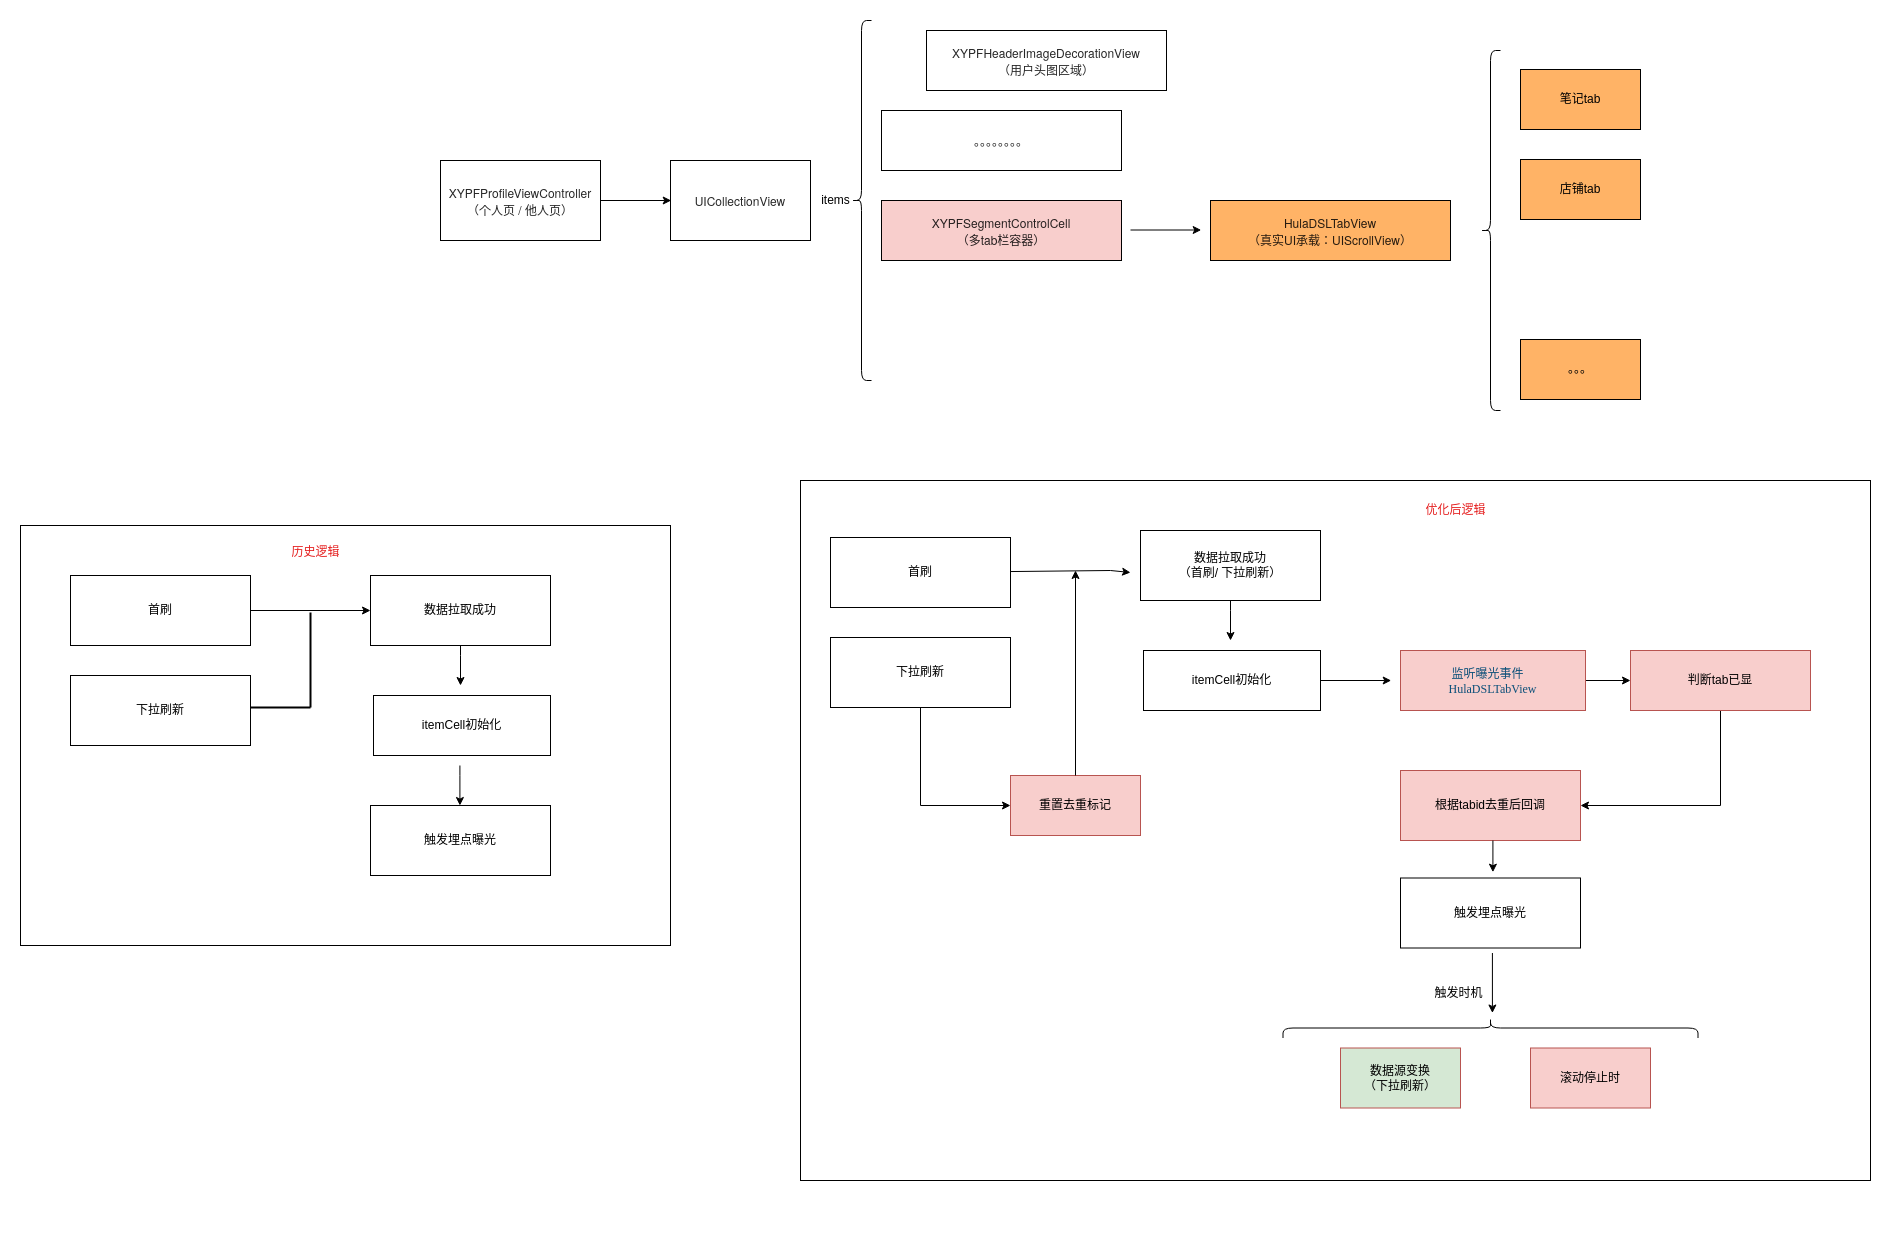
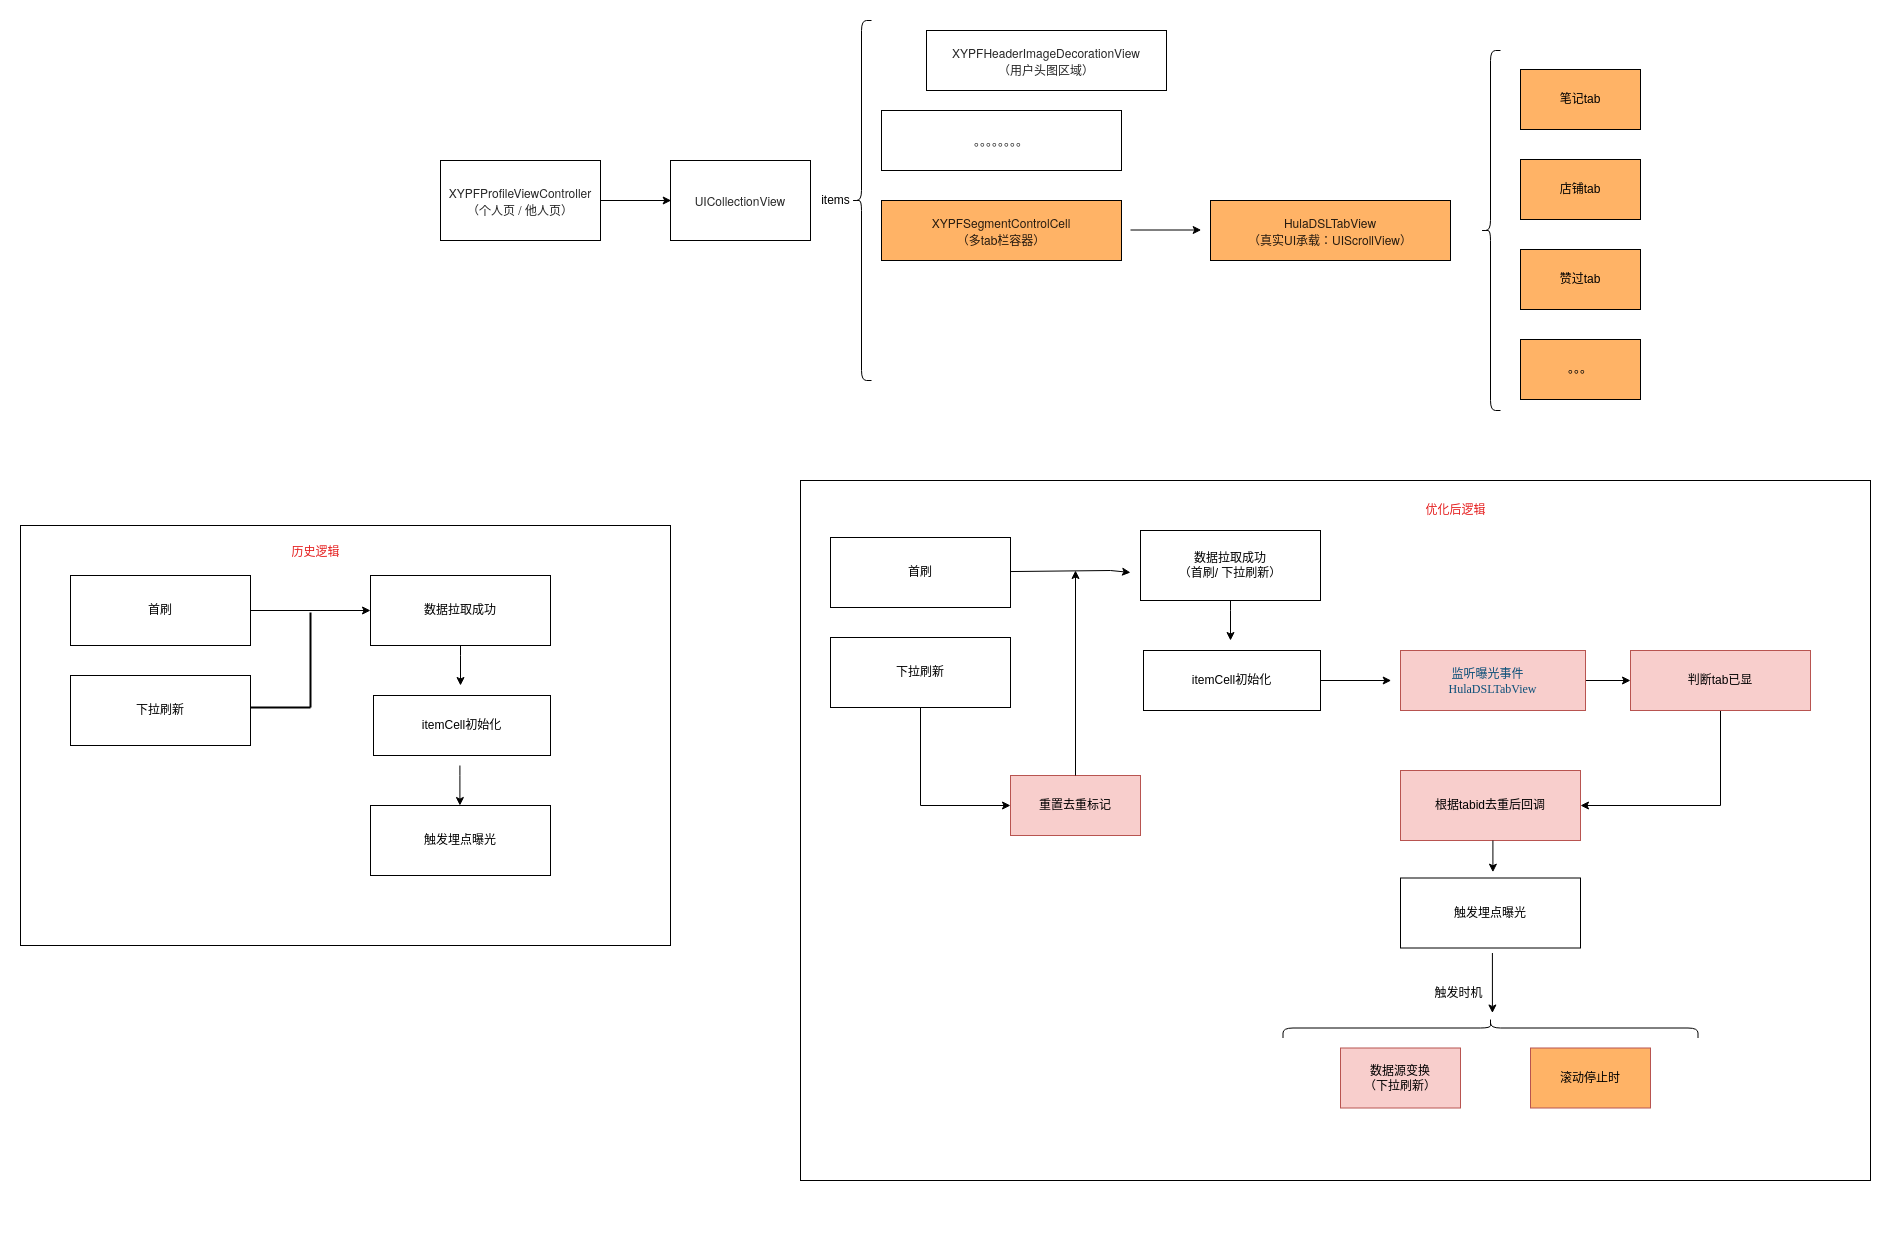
(1002, 231) -> (1002, 231)
none -> (1581, 280)
(1401, 1078) -> (1401, 1078)
(1591, 1078) -> (1591, 1078)
